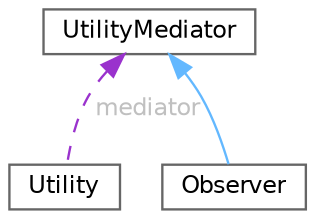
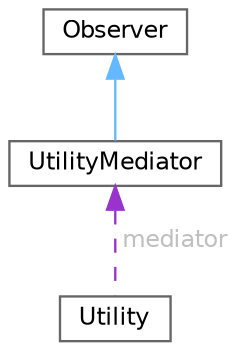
(211, 116) -> (115, 110)
